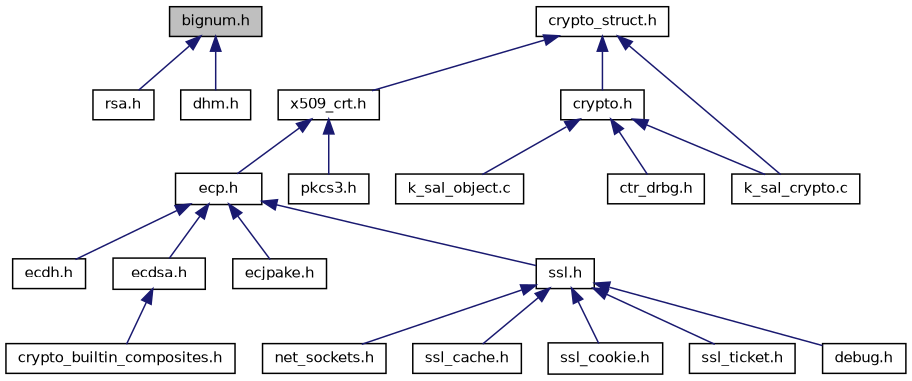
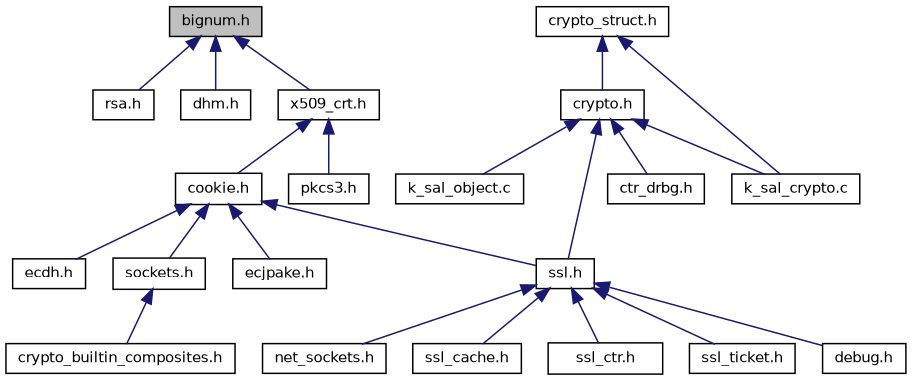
(458, 65) -> (278, 68)
(219, 189) -> (219, 189)
none -> (582, 197)
(159, 274) -> (159, 274)
(605, 358) -> (605, 358)
